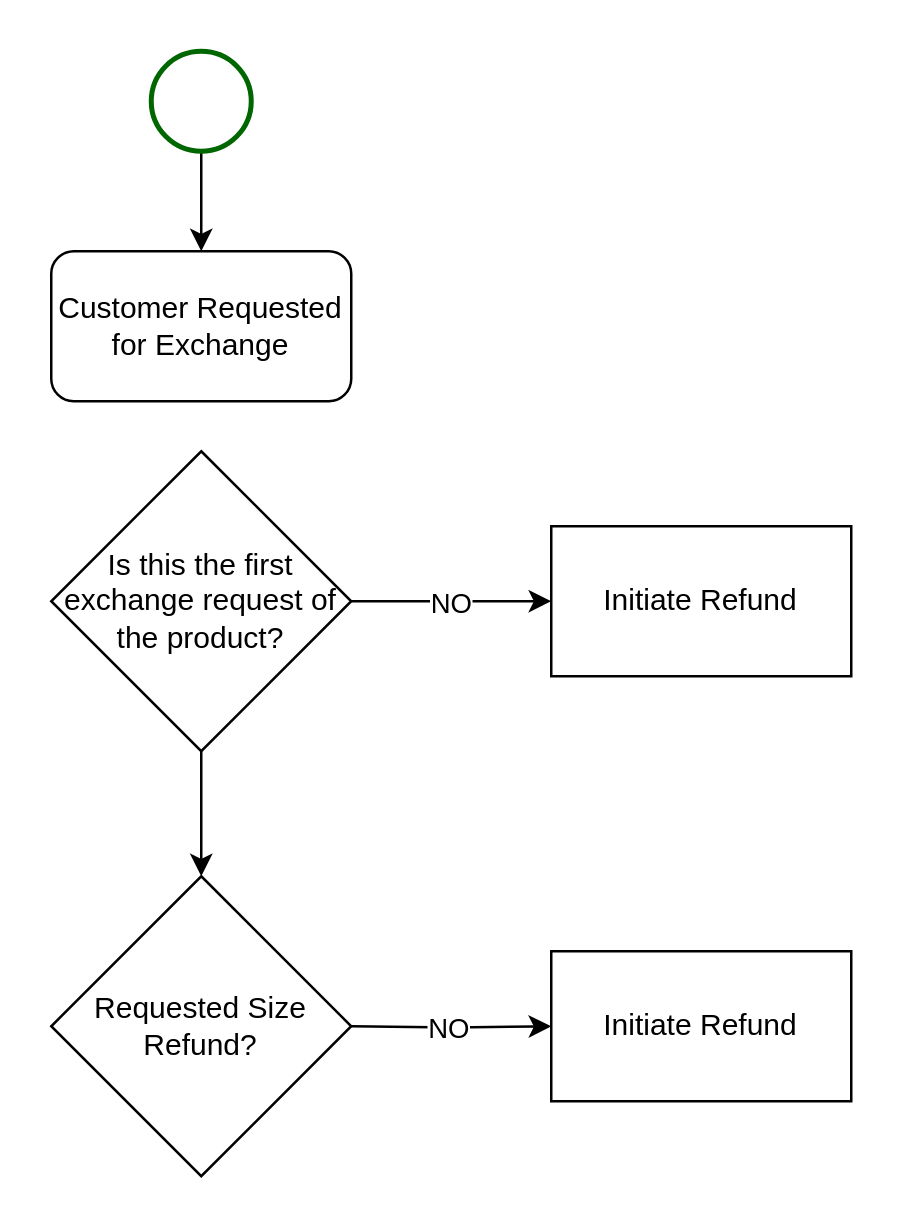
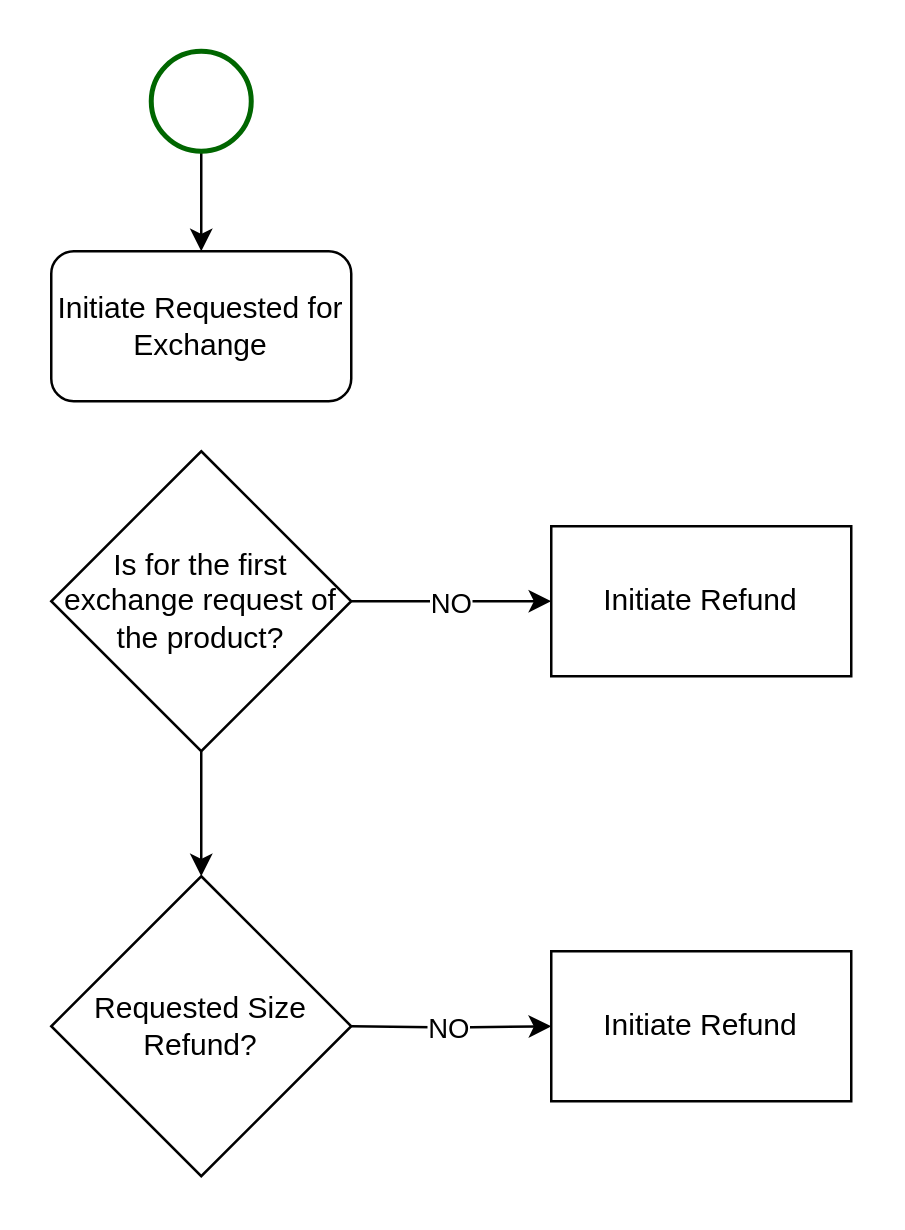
(201, 326) -> (201, 326)
(201, 601) -> (201, 601)
